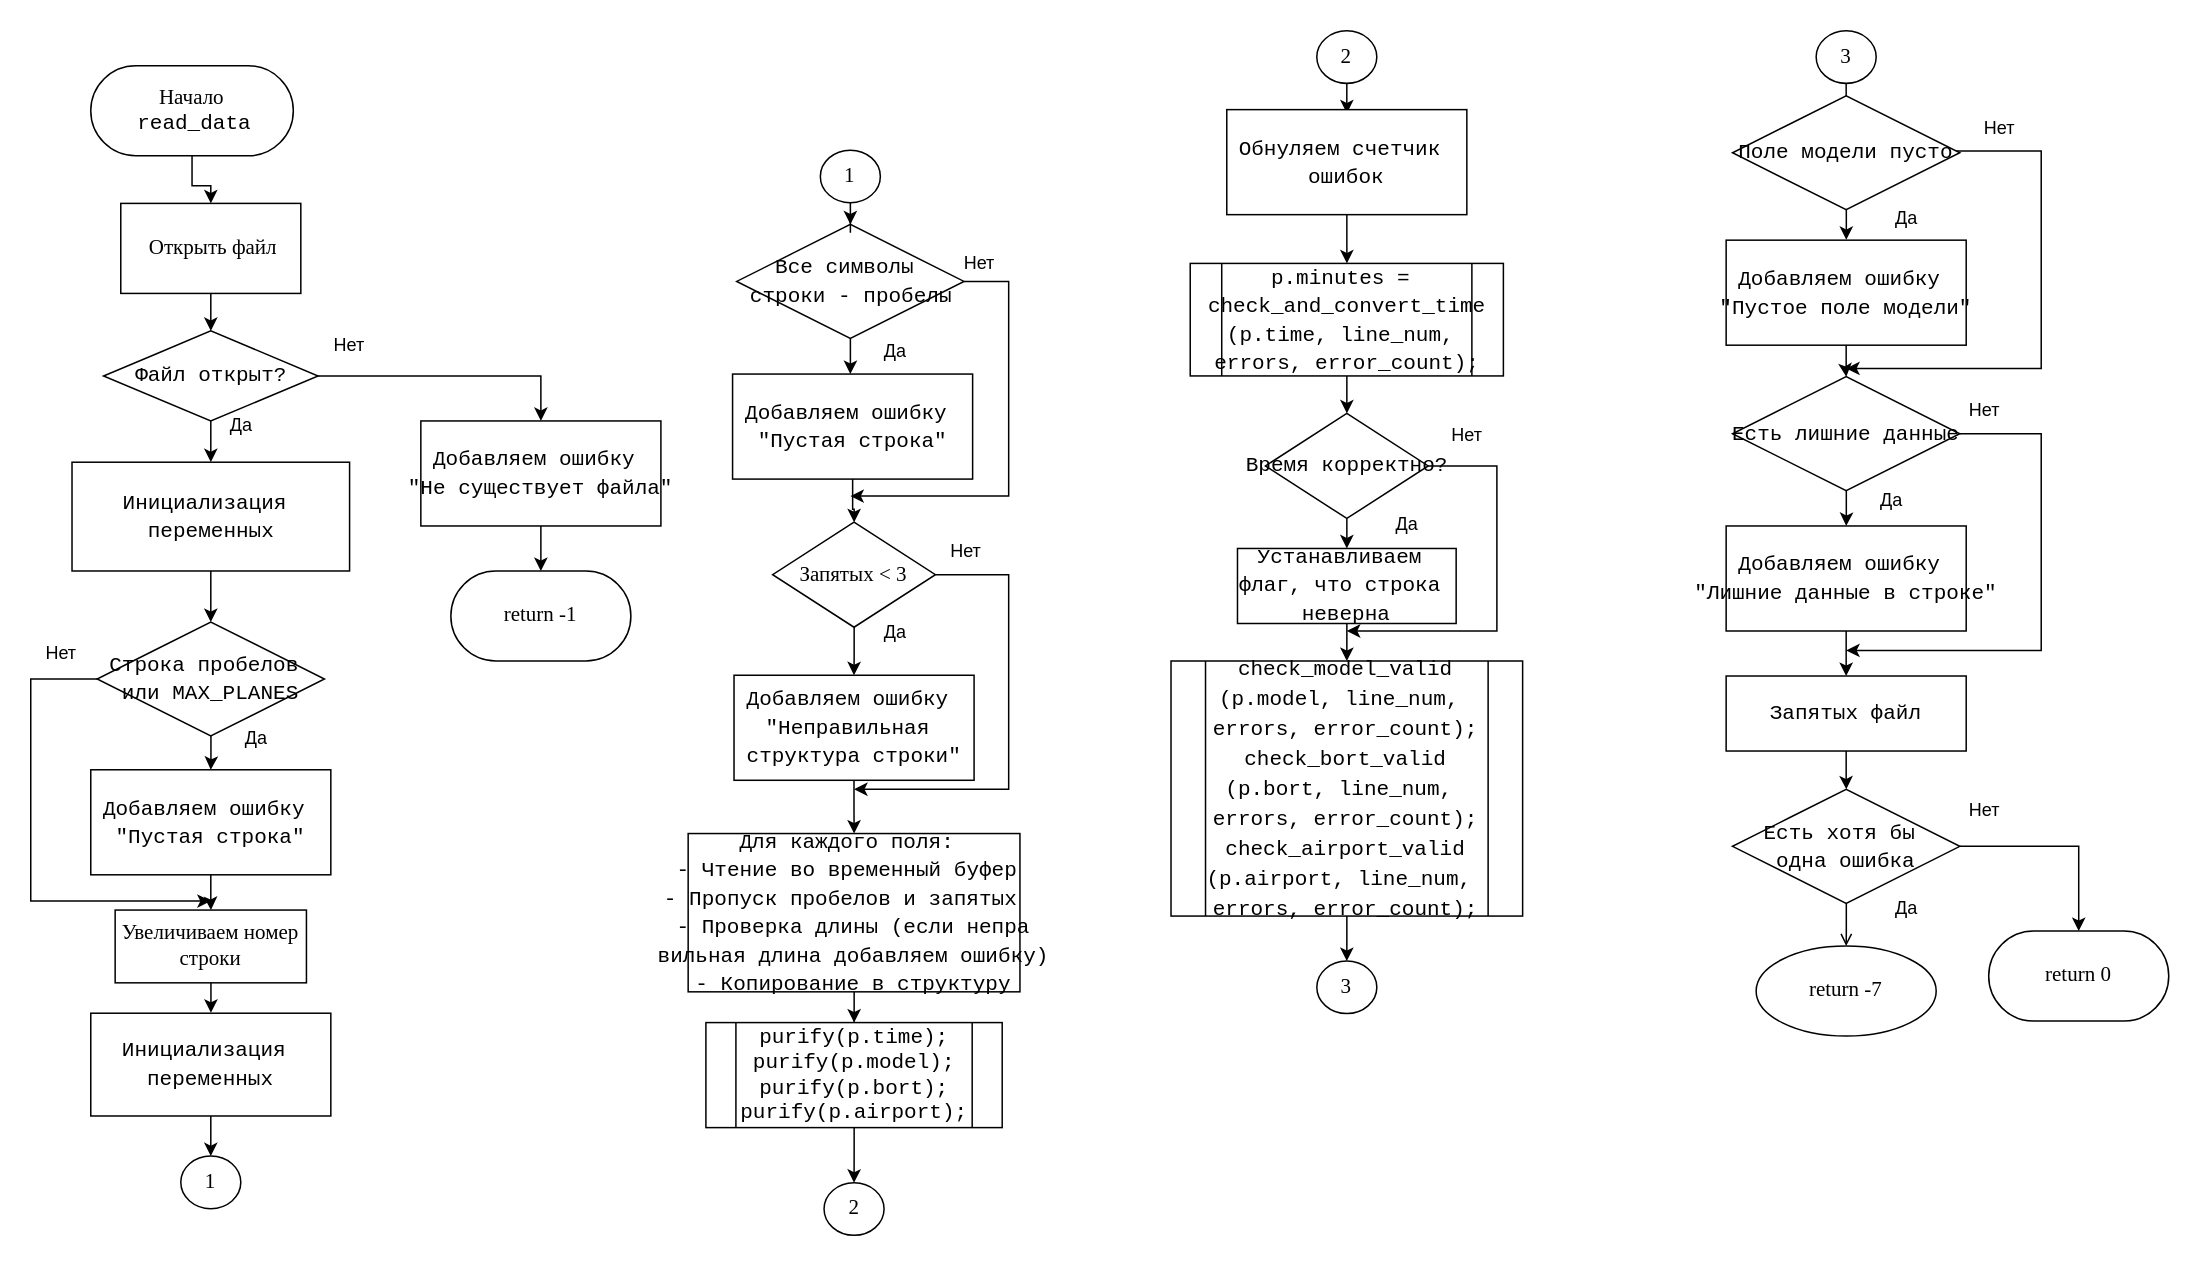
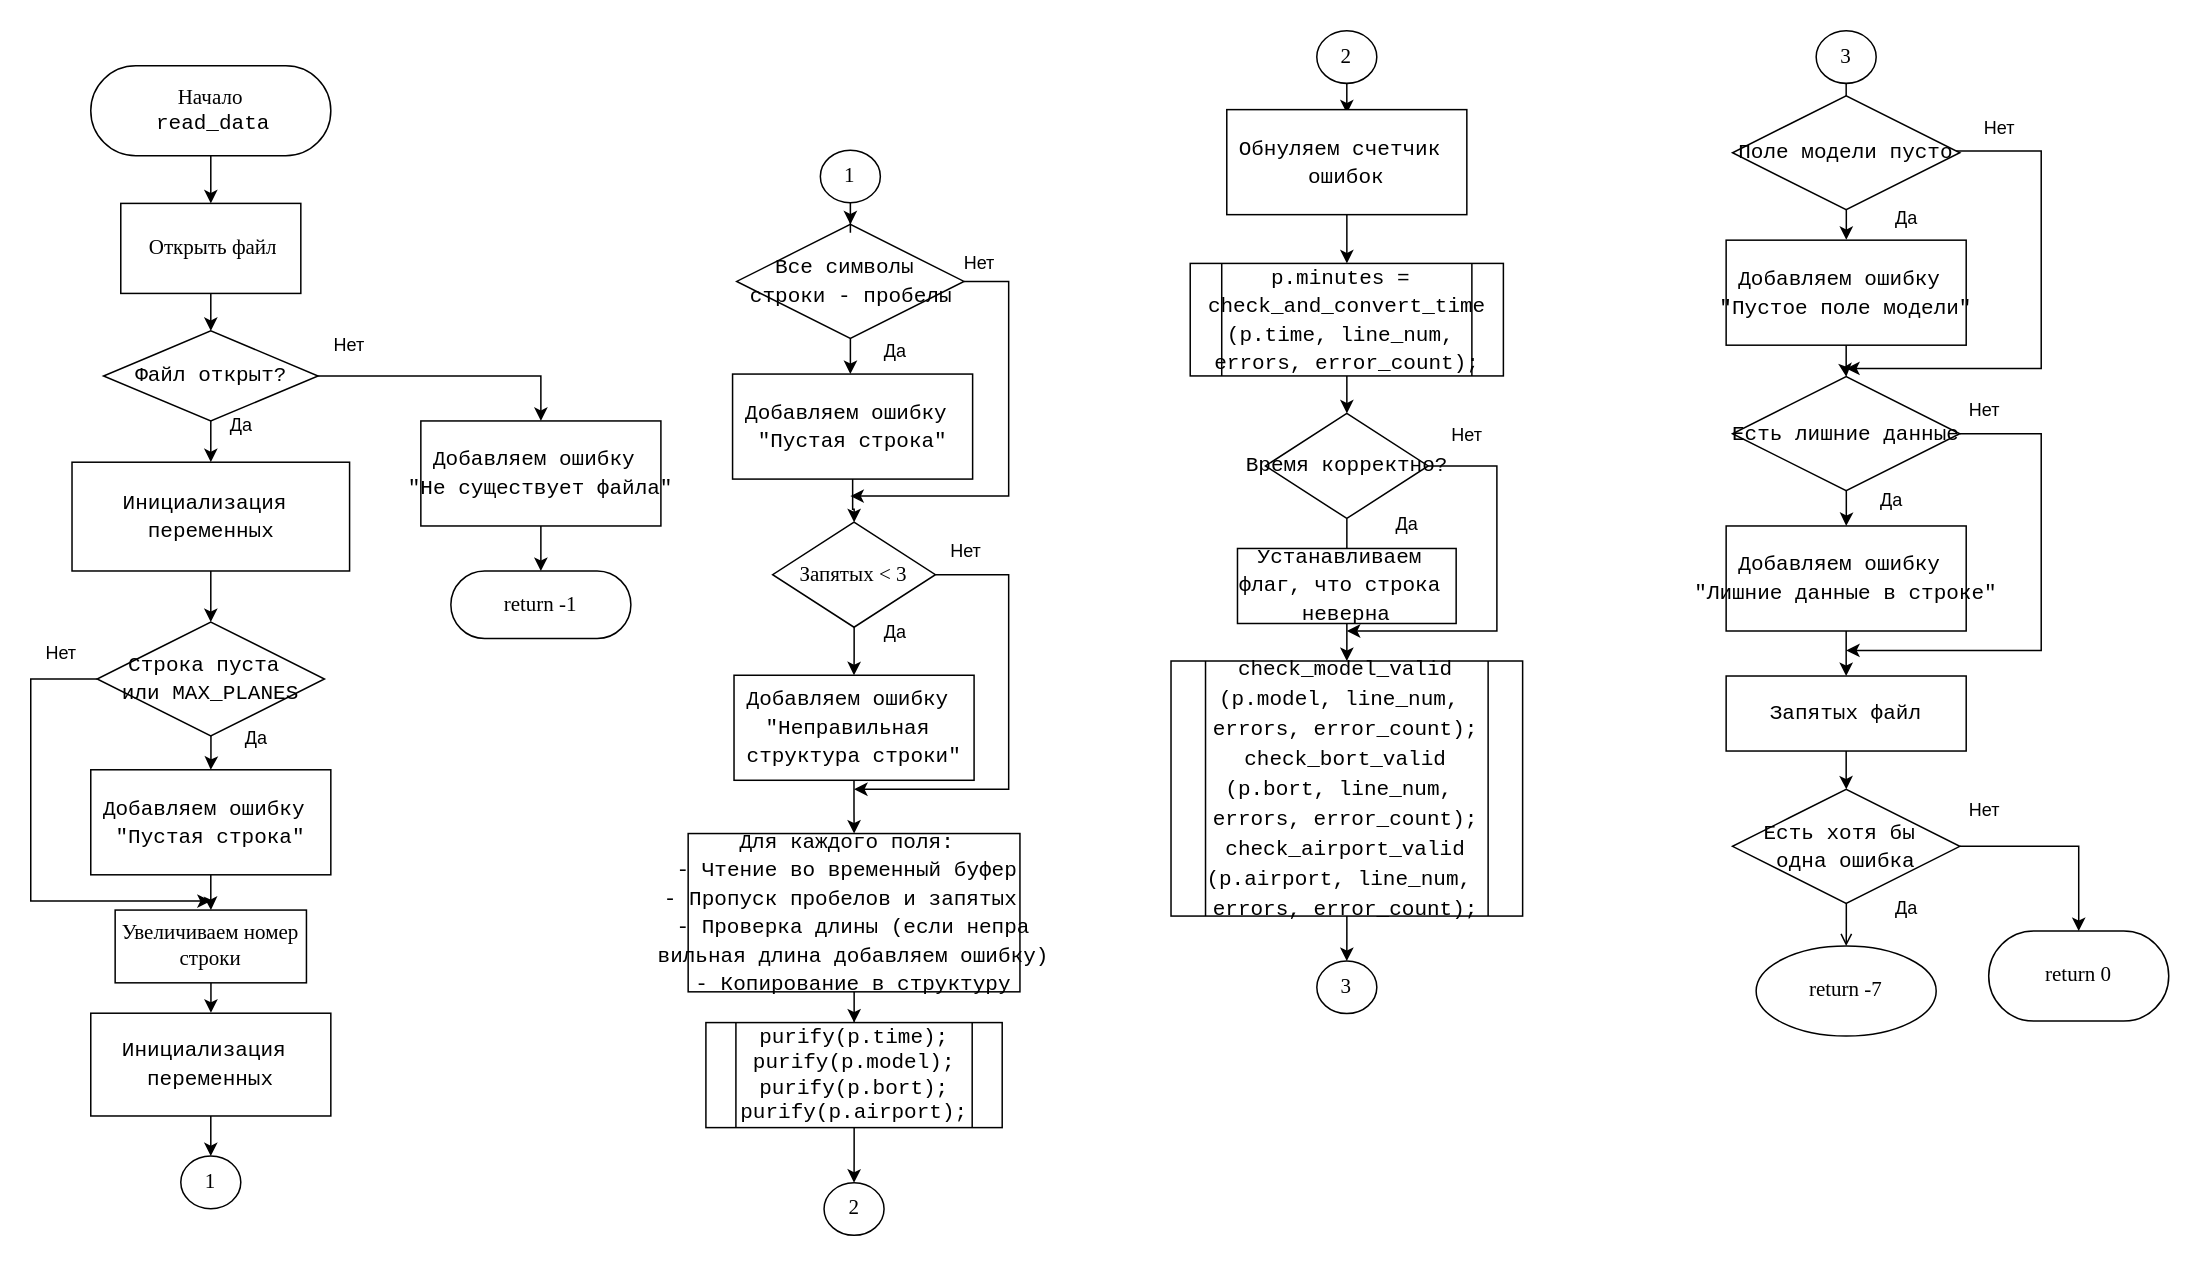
(192, 111) -> (211, 111)
(1347, 537) -> (1347, 541)
(541, 616) -> (541, 605)
(211, 679) -> (211, 679)
